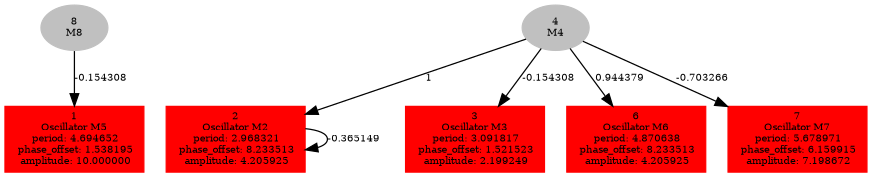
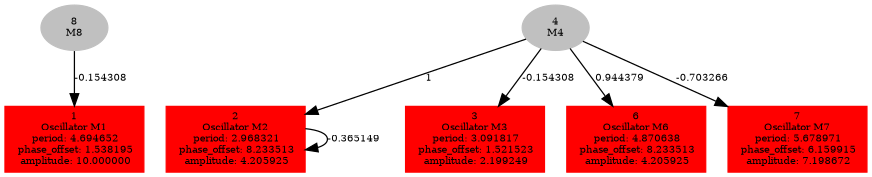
(74, 127) -> (74, 127)
